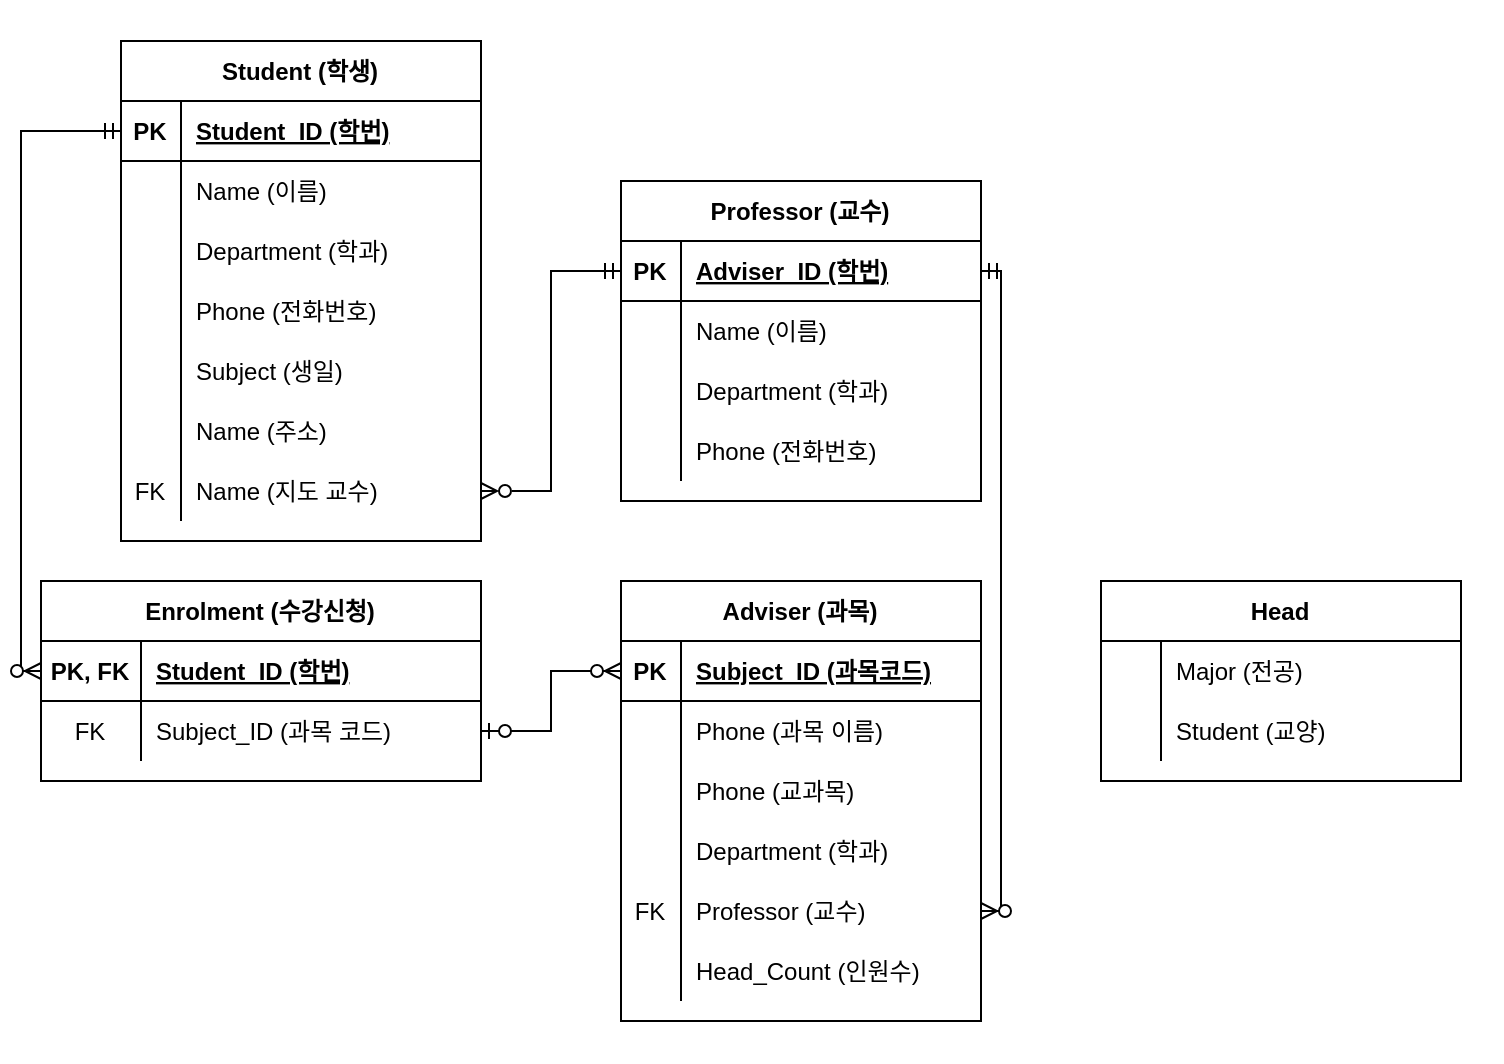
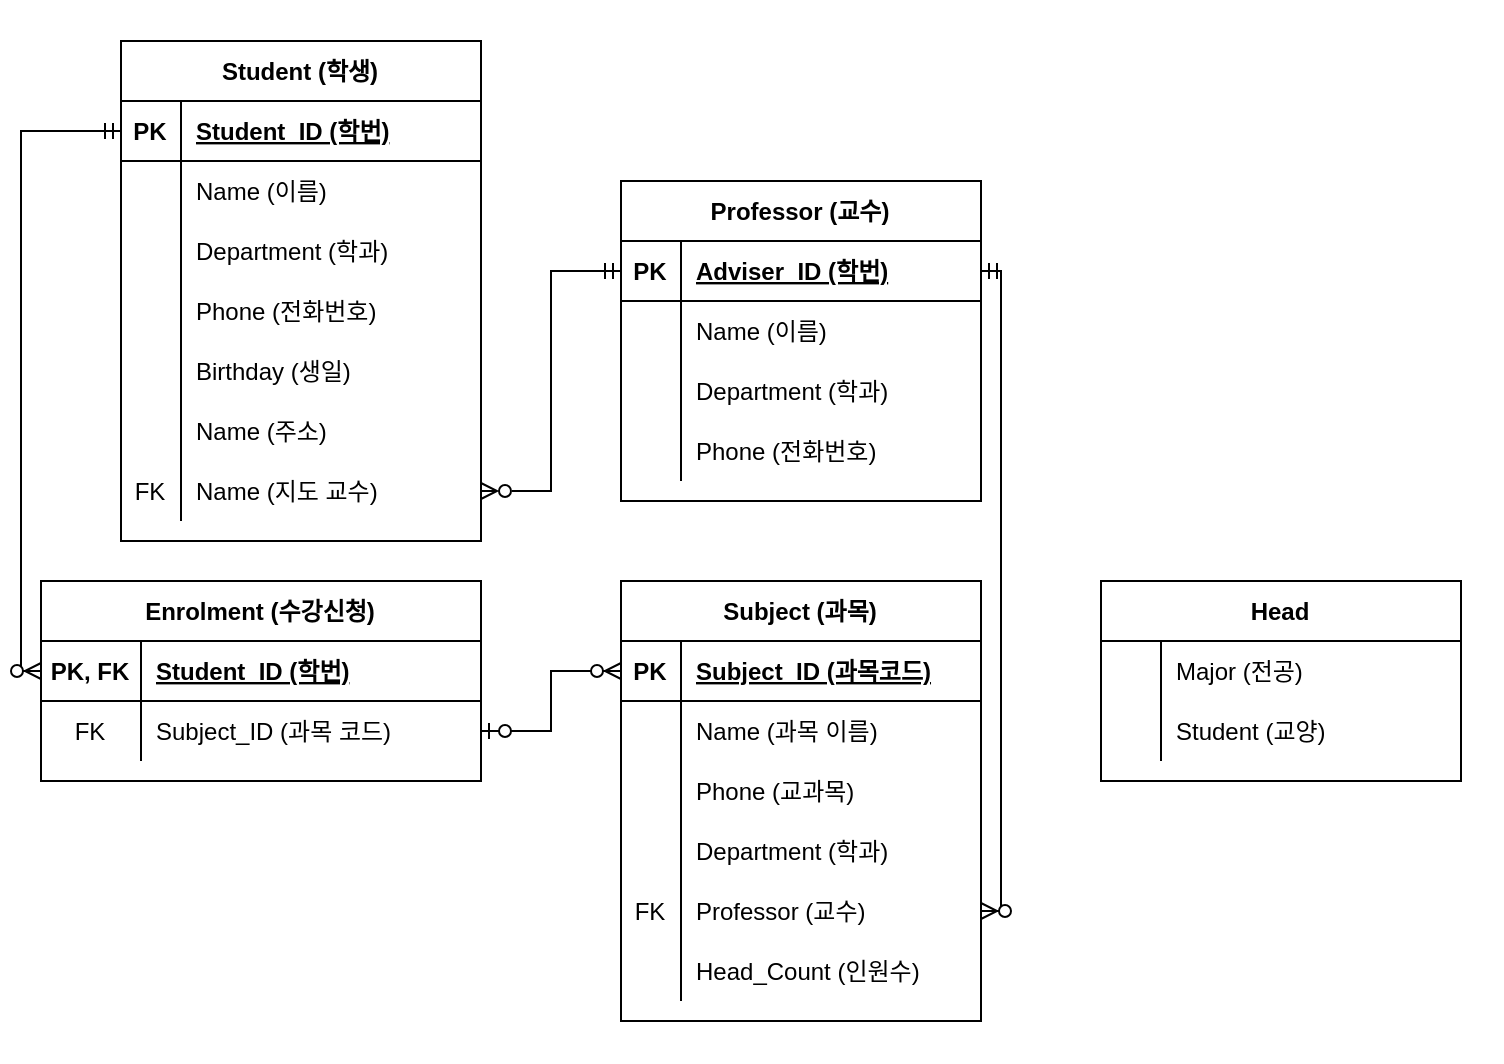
(284, 372) -> (288, 372)
(800, 612) -> (800, 612)
(798, 732) -> (792, 732)
